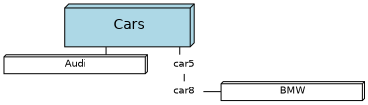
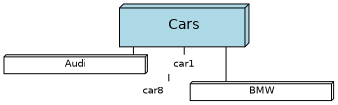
(184, 64) -> (184, 64)
(212, 92) -> (226, 64)
